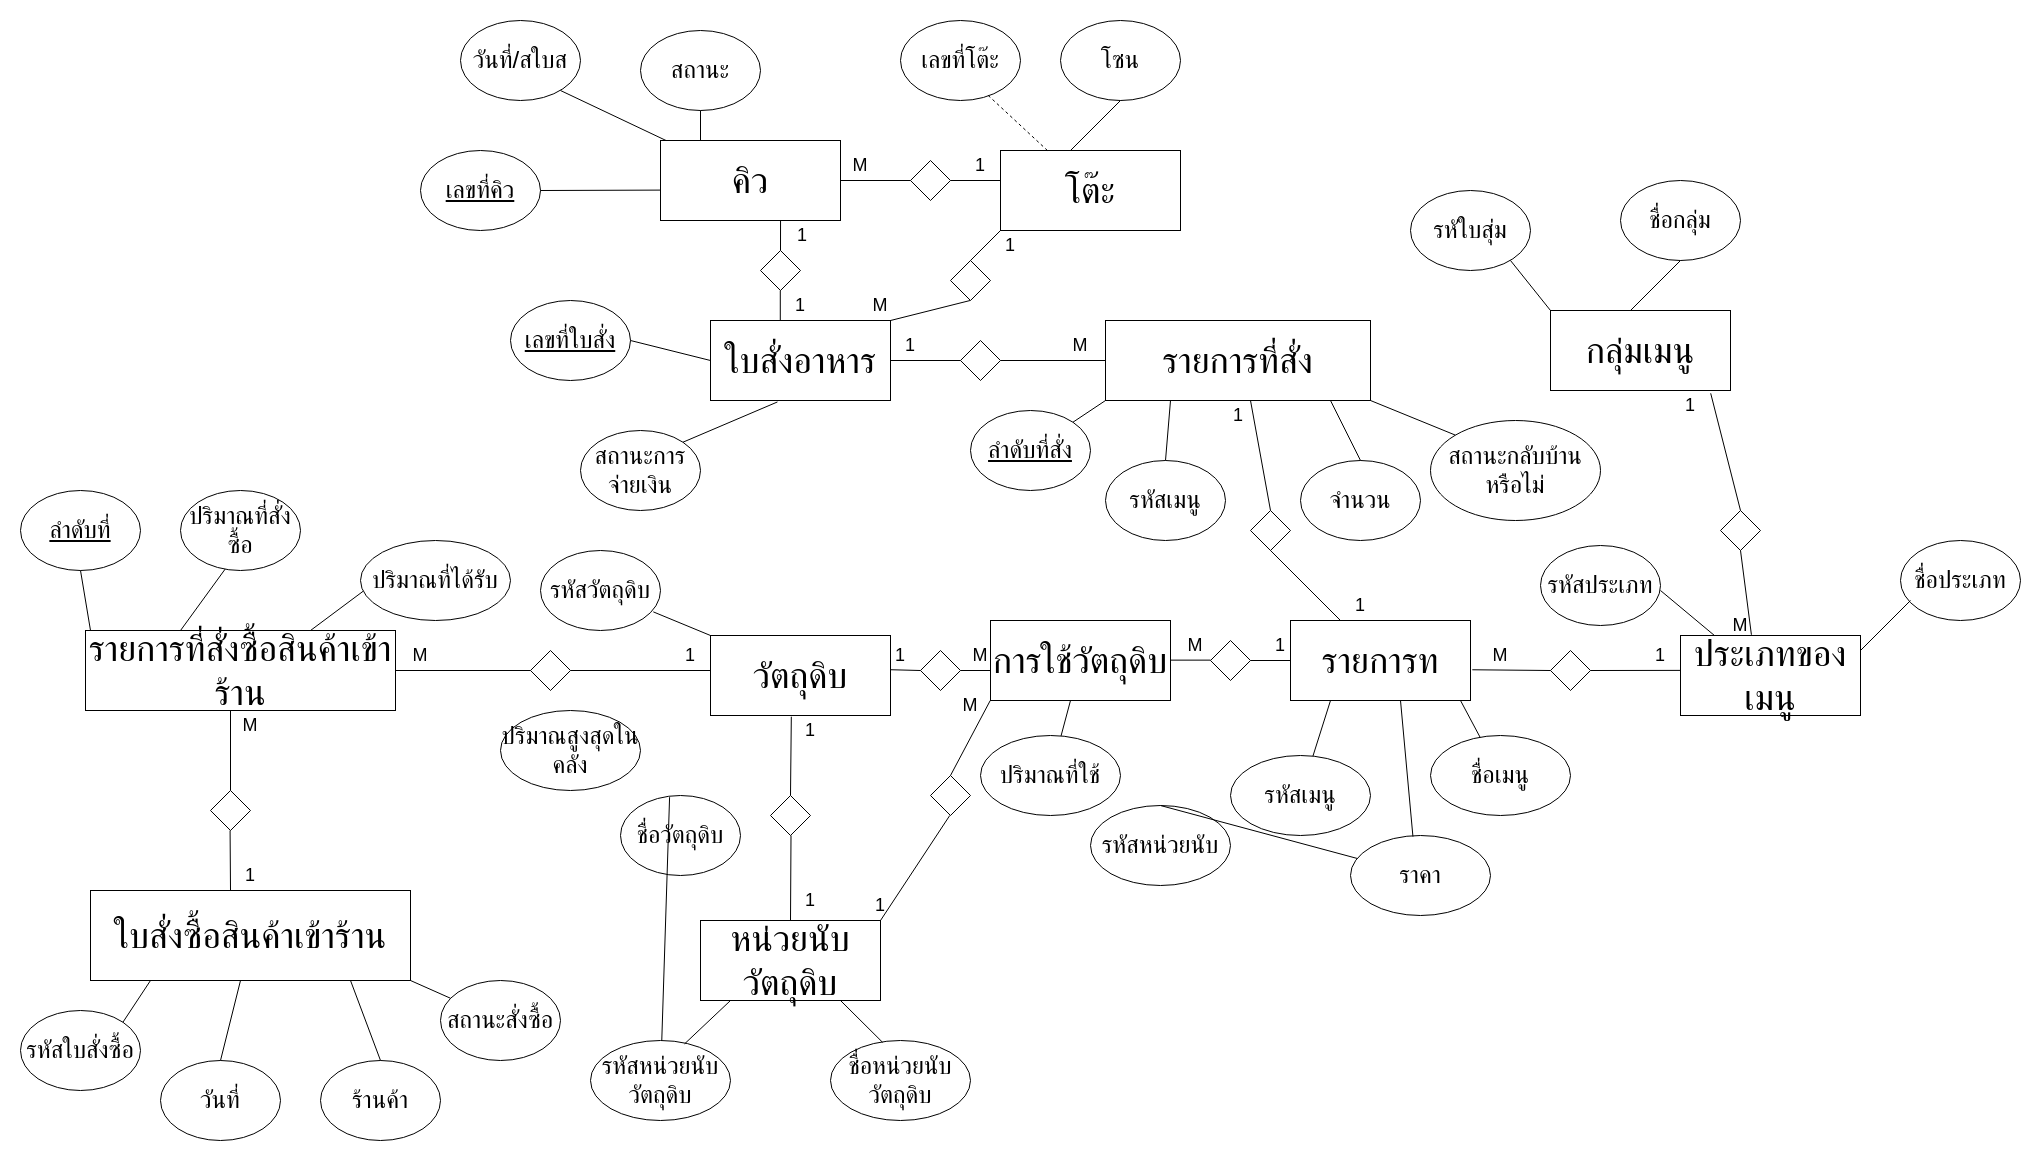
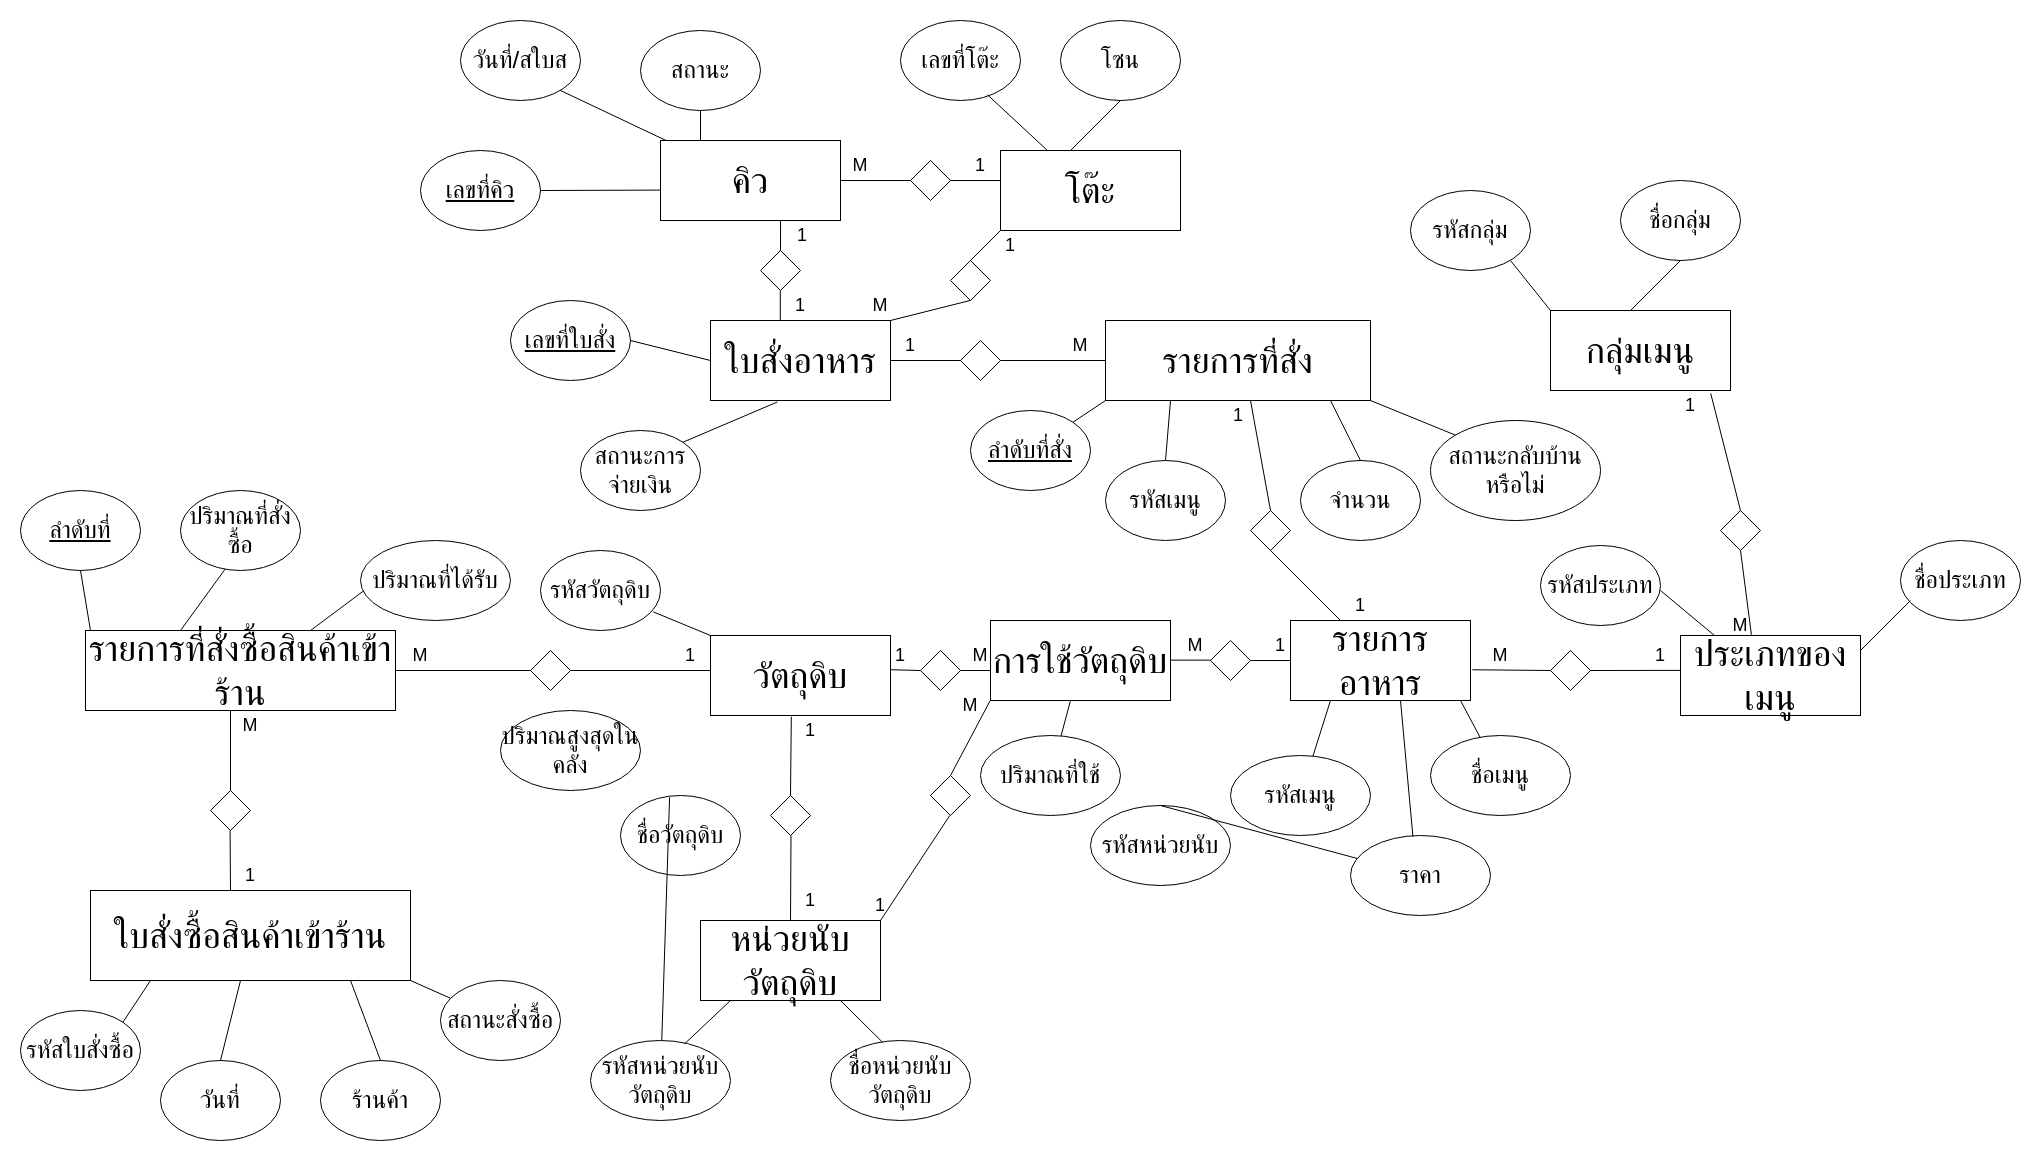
(1017, 122) -> (1017, 122)
(1471, 231) -> (1471, 231)
(1381, 661) -> (1381, 661)
